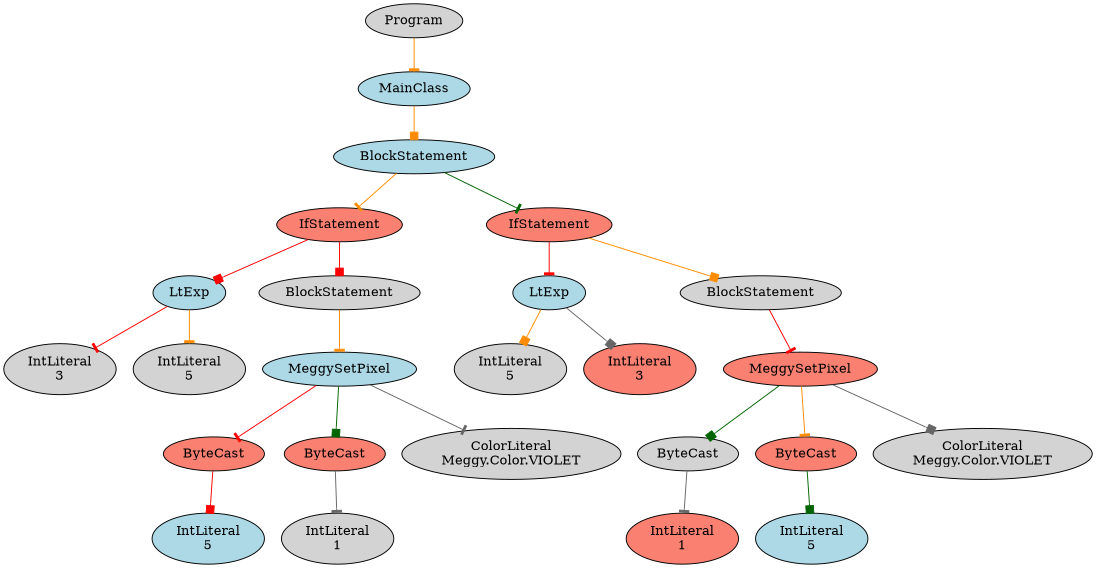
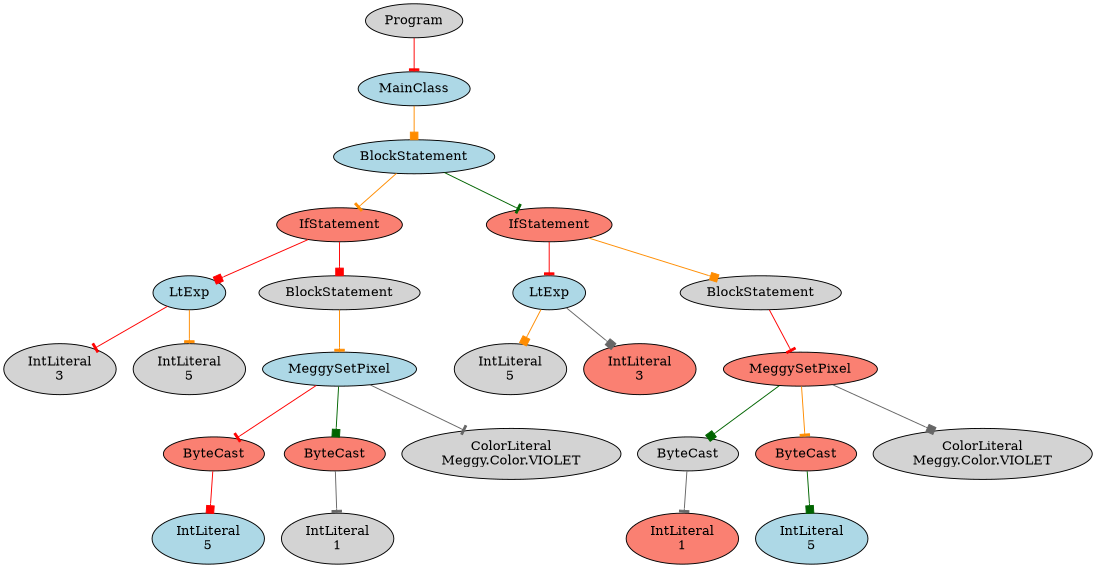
(414, 53) -> (414, 53)
